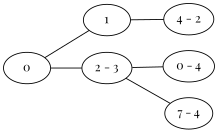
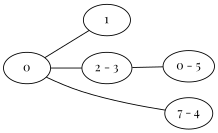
(189, 19) -> none
(189, 66) -> (189, 66)
(148, 91) -> (105, 98)
